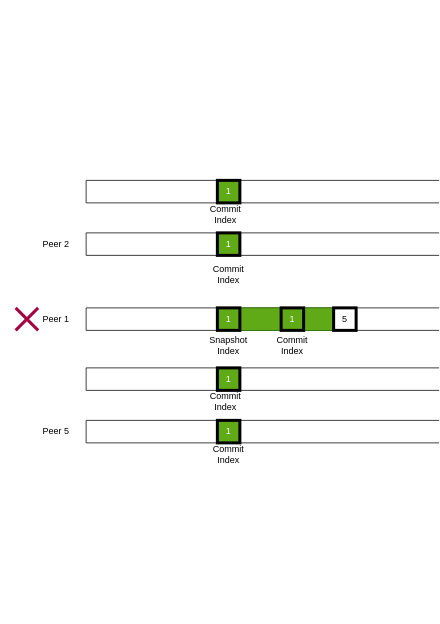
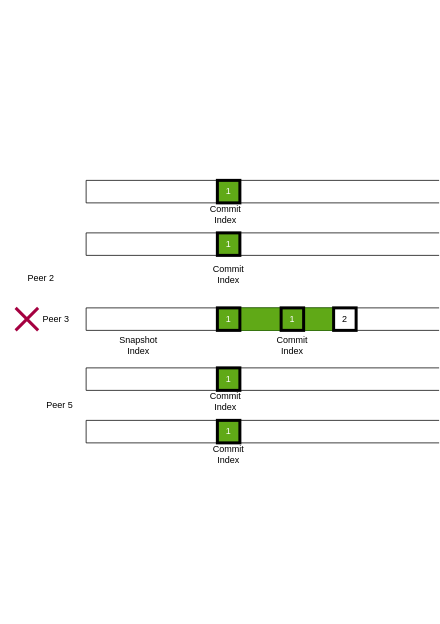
(56, 244) -> (41, 278)
(56, 319) -> (56, 319)
(345, 319) -> (345, 319)
(228, 345) -> (138, 345)
(56, 432) -> (60, 405)
